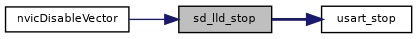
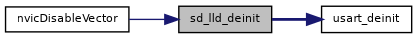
(225, 19) -> (225, 19)
(367, 19) -> (367, 19)
